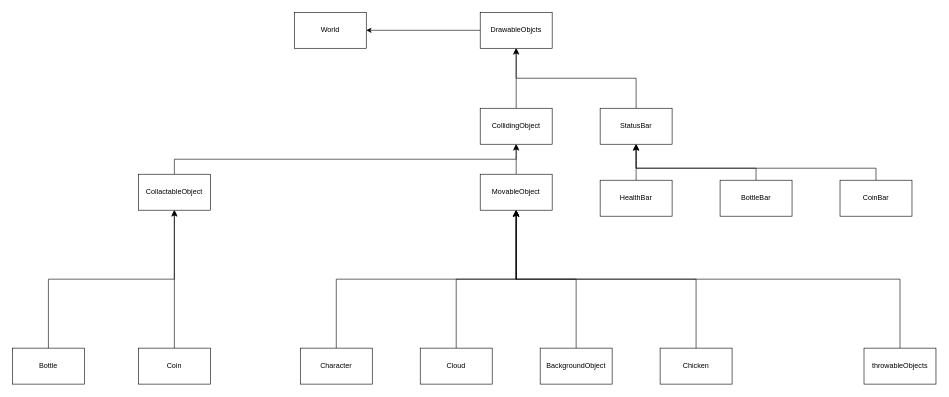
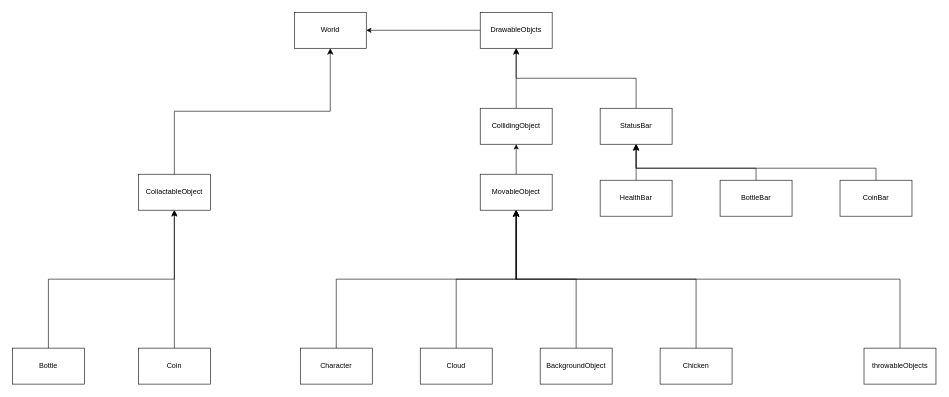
(343, 159) -> (174, 134)
